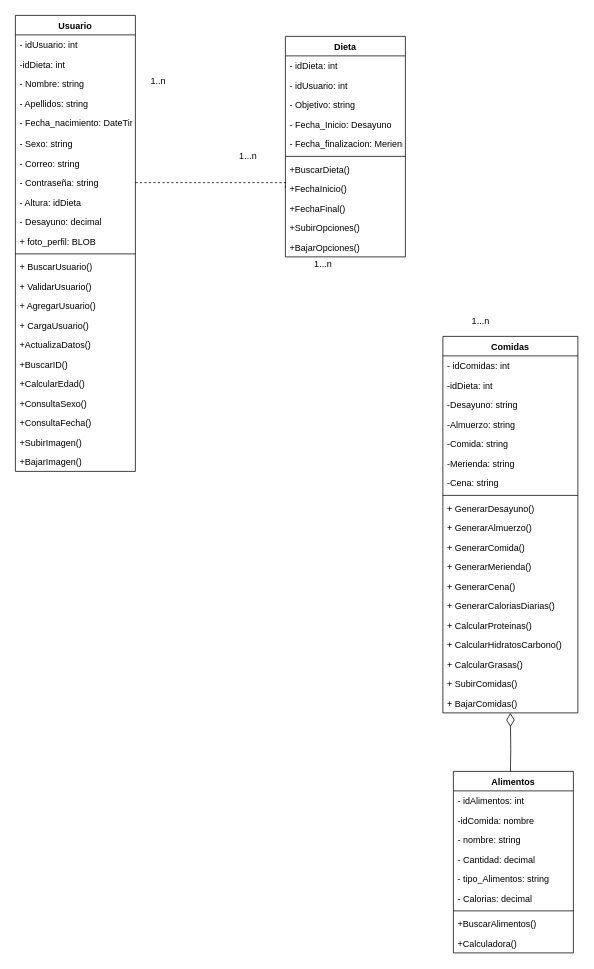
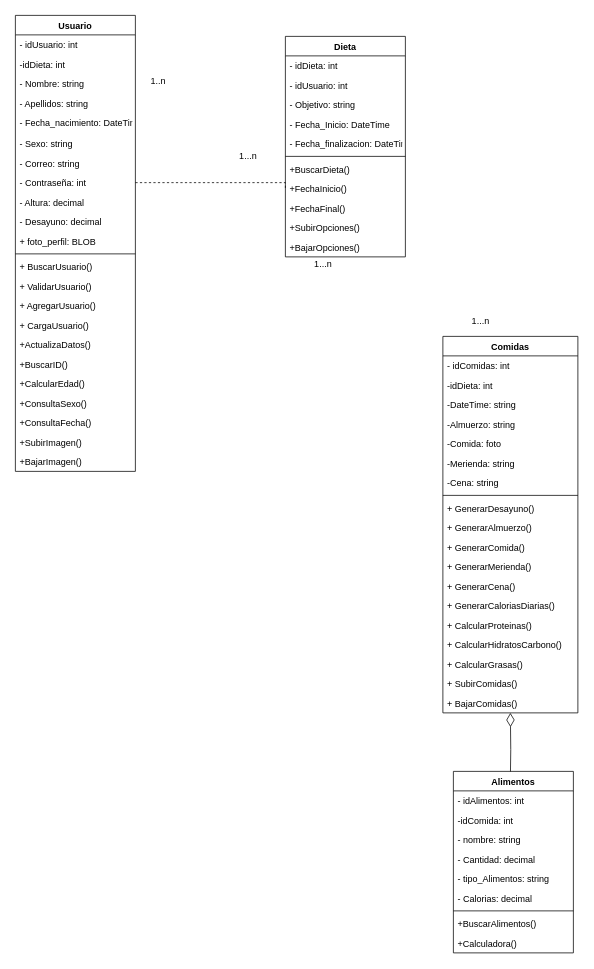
(344, 125) -> (343, 125)
(356, 144) -> (356, 144)
(65, 183) -> (58, 183)
(55, 203) -> (55, 203)
(486, 405) -> (485, 405)
(480, 444) -> (476, 444)
(496, 821) -> (487, 821)
